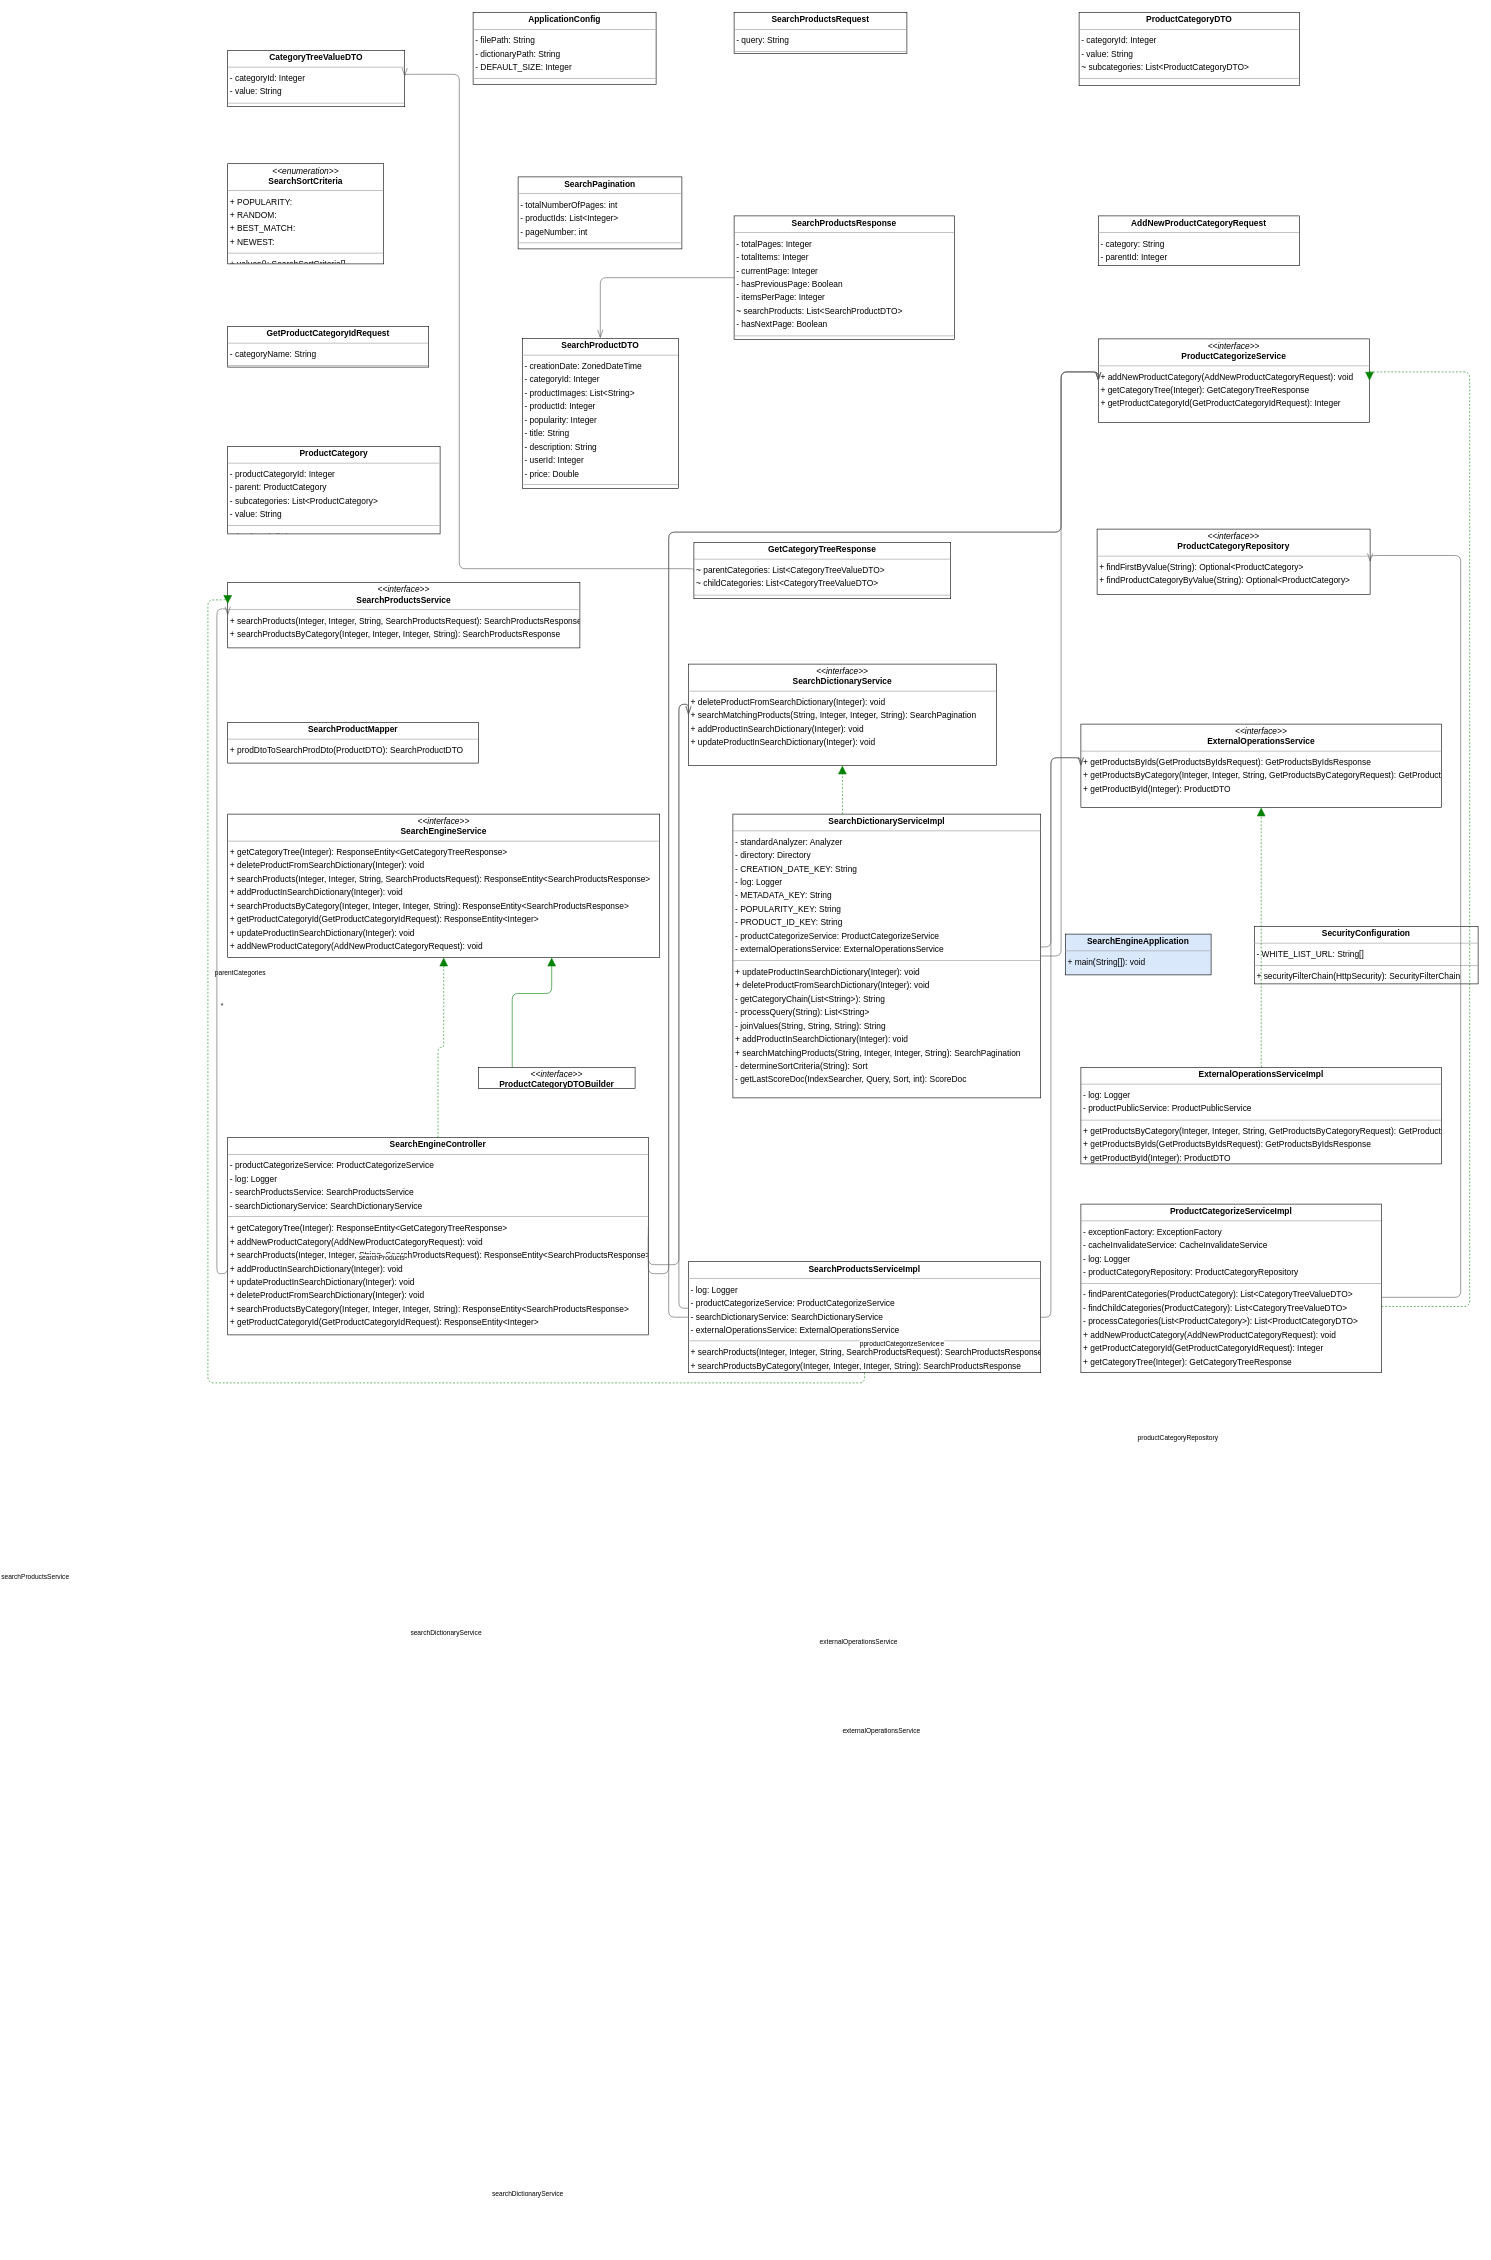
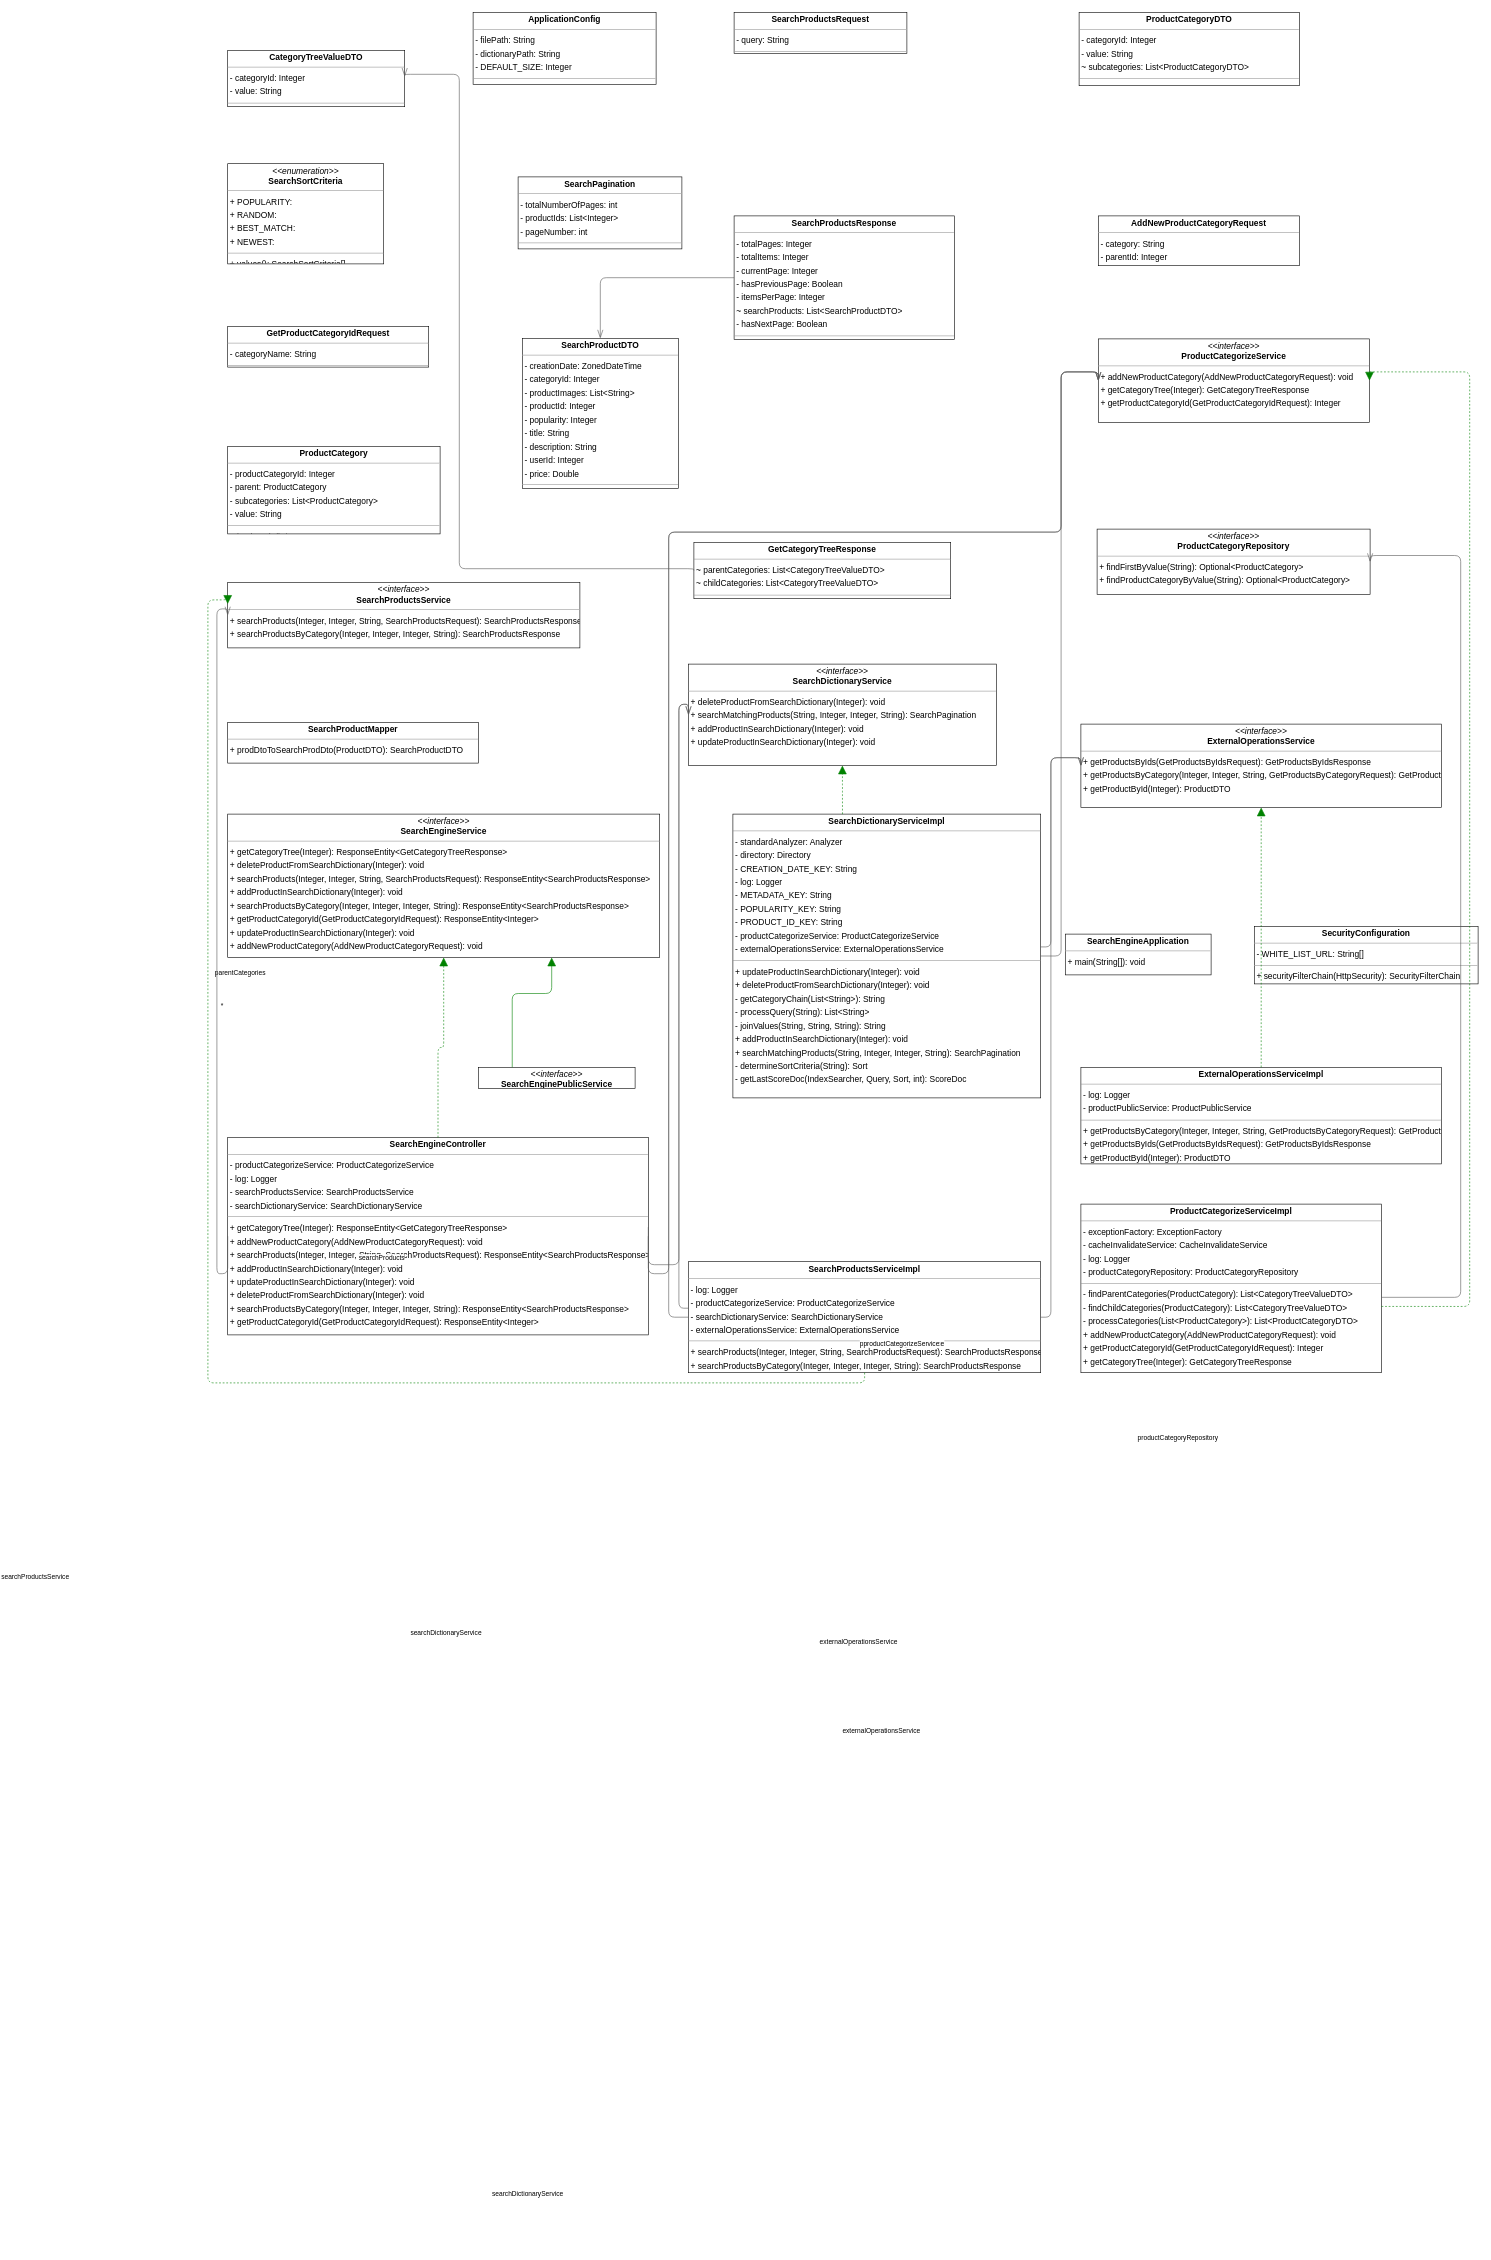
(1138, 954) -> (1138, 954)
(535, 1077) -> (533, 1077)
